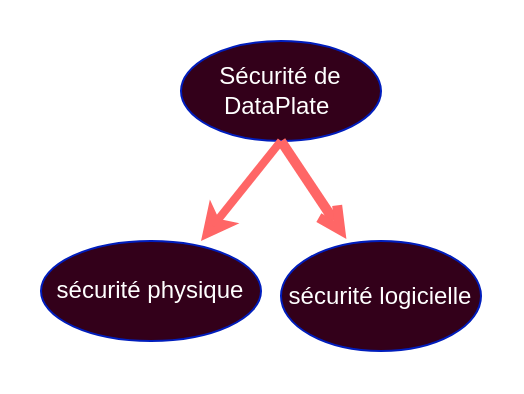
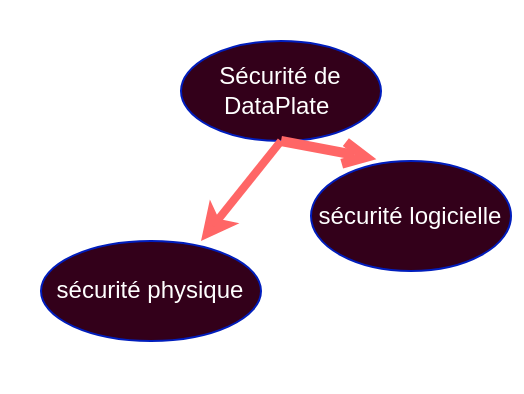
(381, 296) -> (411, 216)
